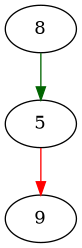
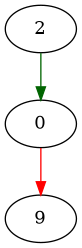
(41, 29) -> (41, 29)
(41, 124) -> (41, 124)
